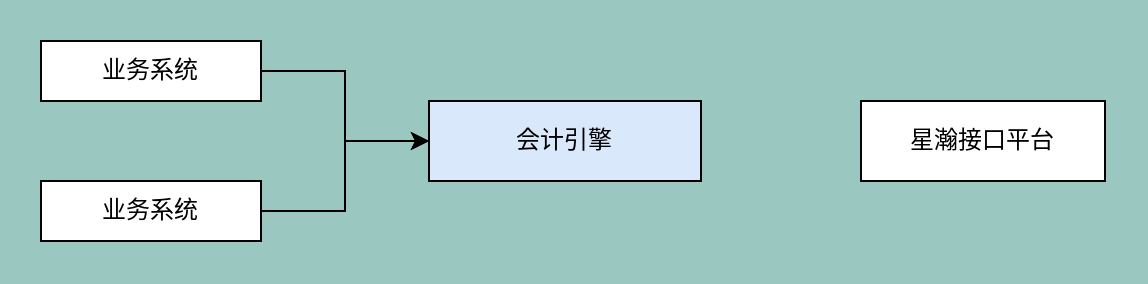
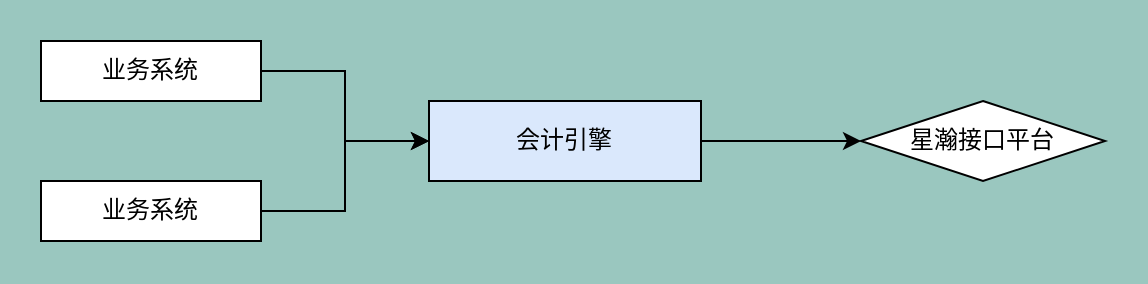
none -> (774, 141)
(983, 141) -> (983, 141)
